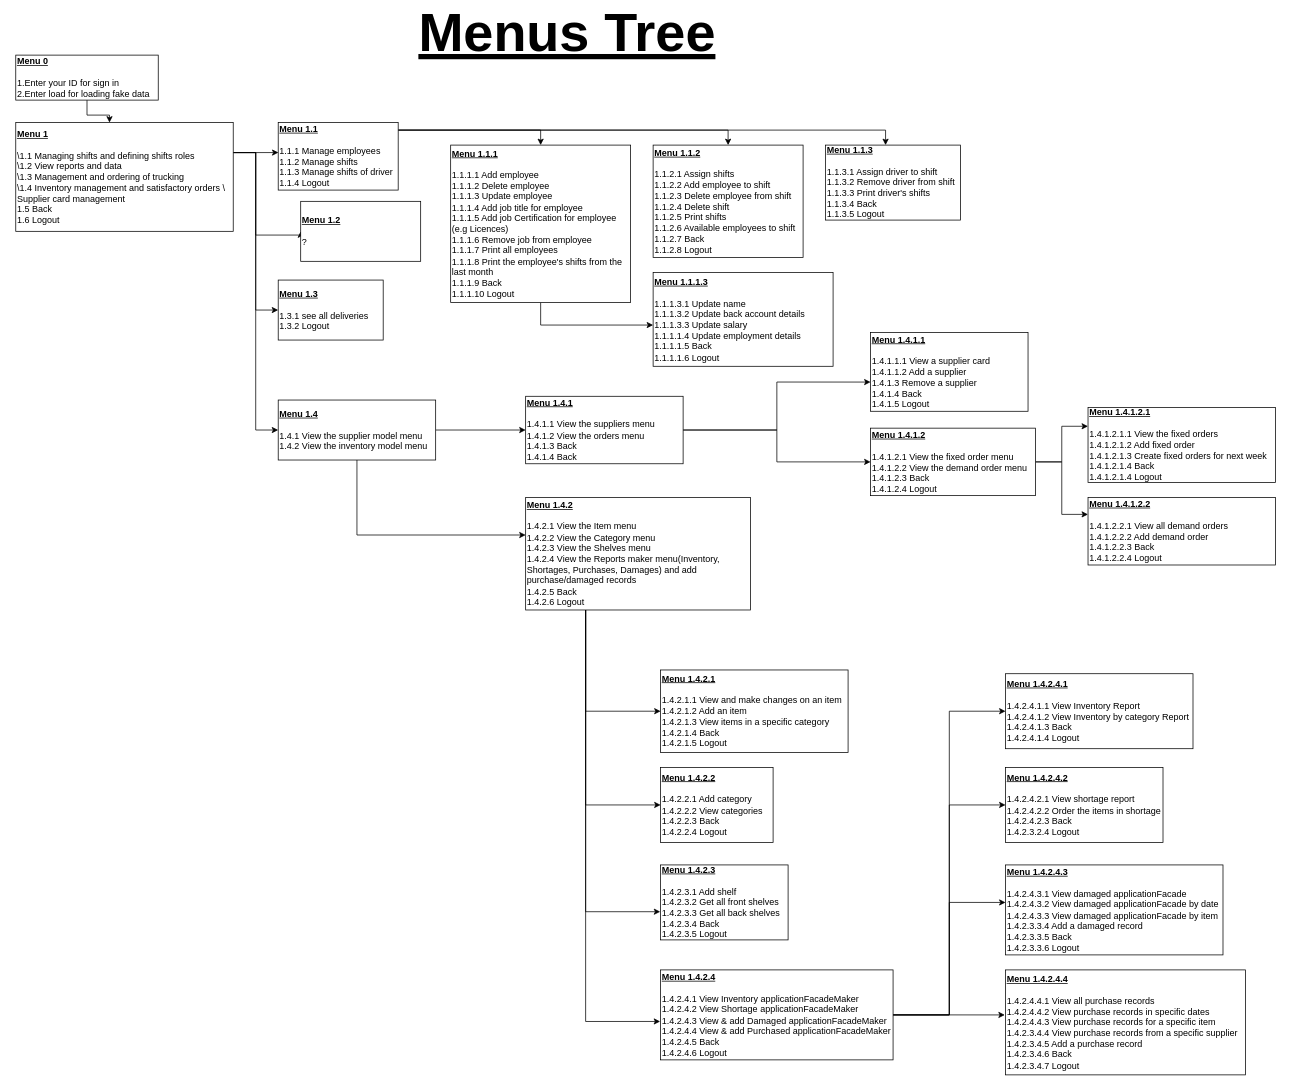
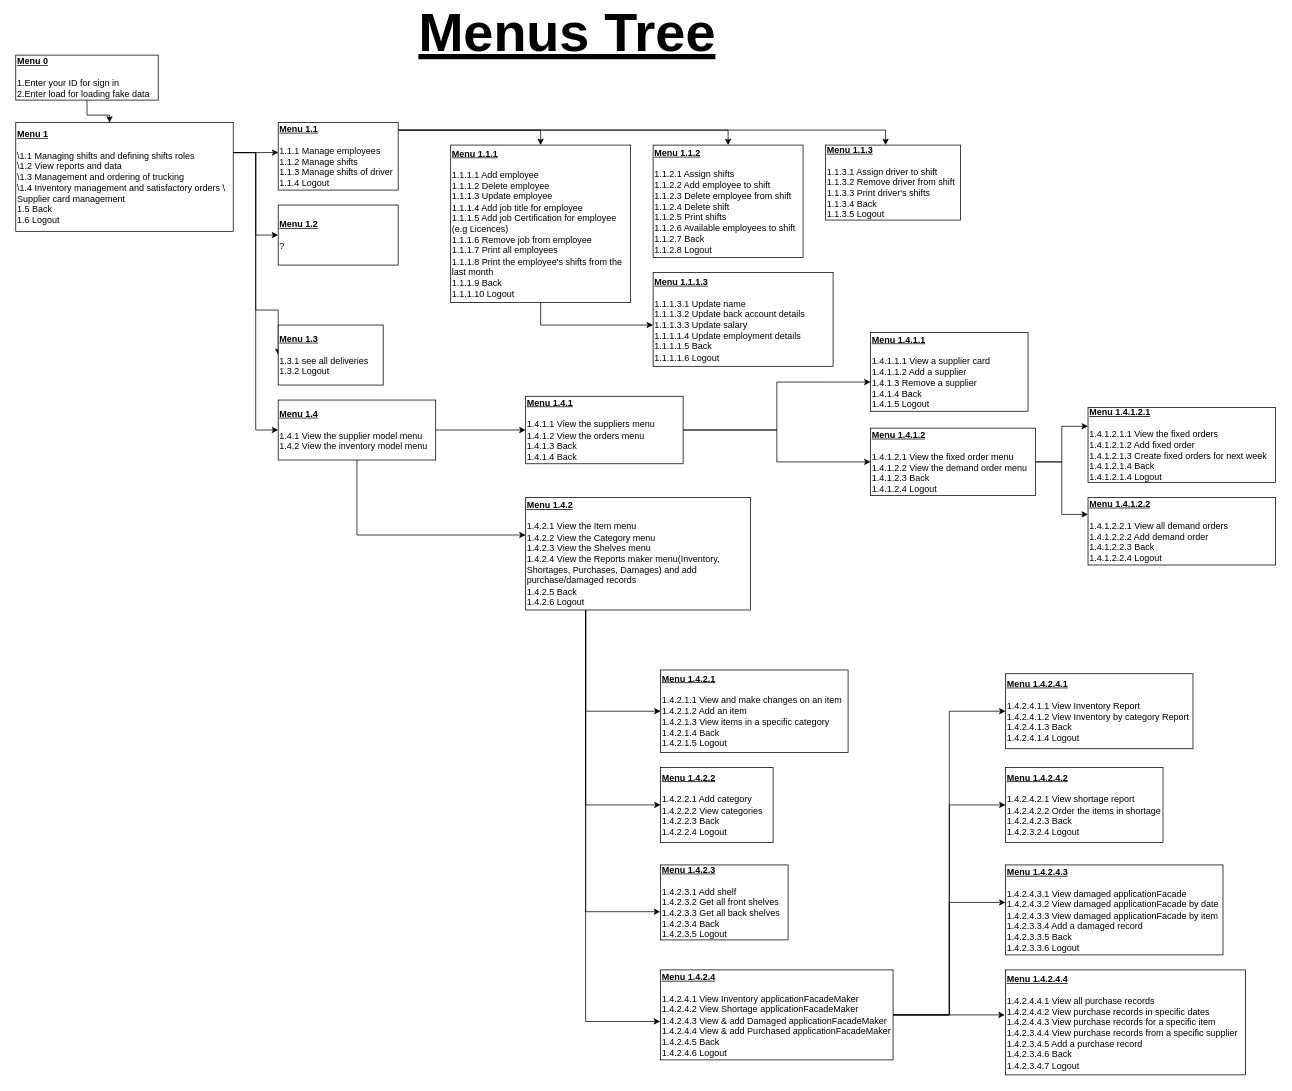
(360, 231) -> (338, 235)
(330, 310) -> (330, 355)
